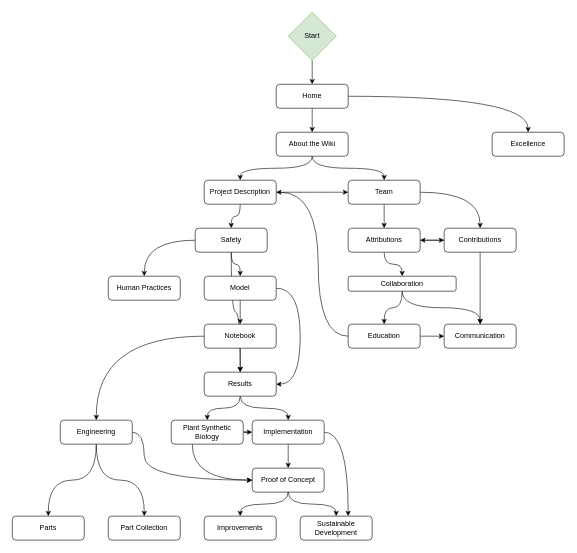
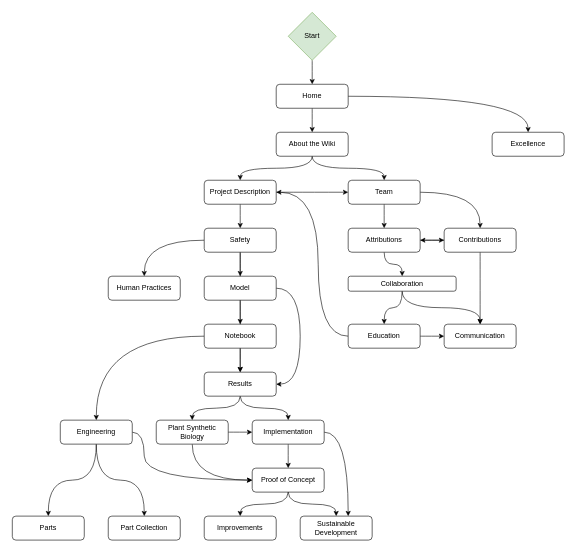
(231, 240) -> (240, 240)
(207, 432) -> (192, 432)
